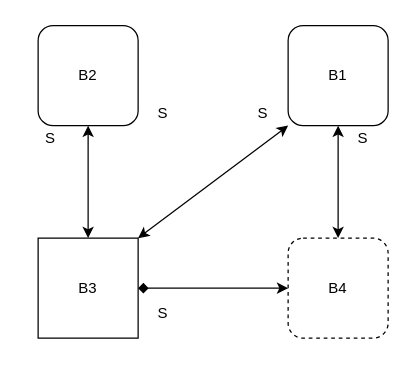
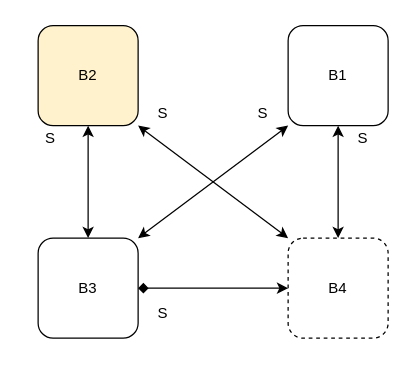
(88, 76) -> (88, 76)
none -> (211, 180)
(88, 288) -> (88, 288)
